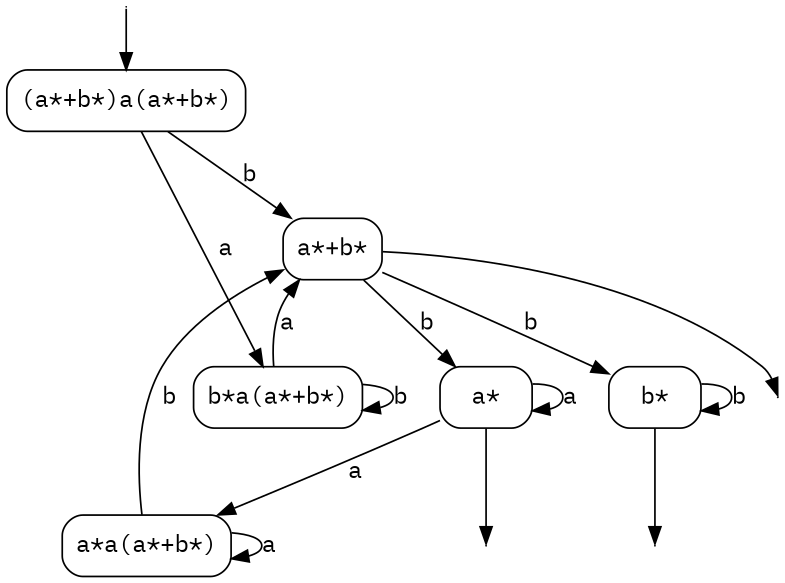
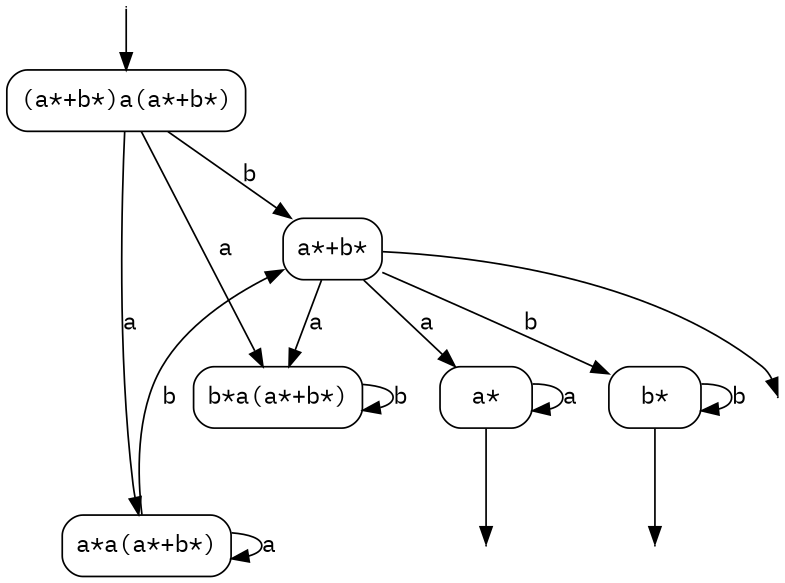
(427, 323) -> (427, 323)
(275, 329) -> (308, 315)
(337, 465) -> (122, 315)
